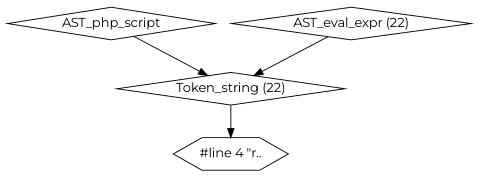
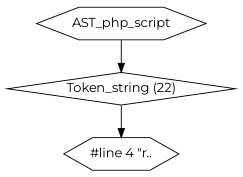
(111, 24) -> (121, 24)
(351, 24) -> none
